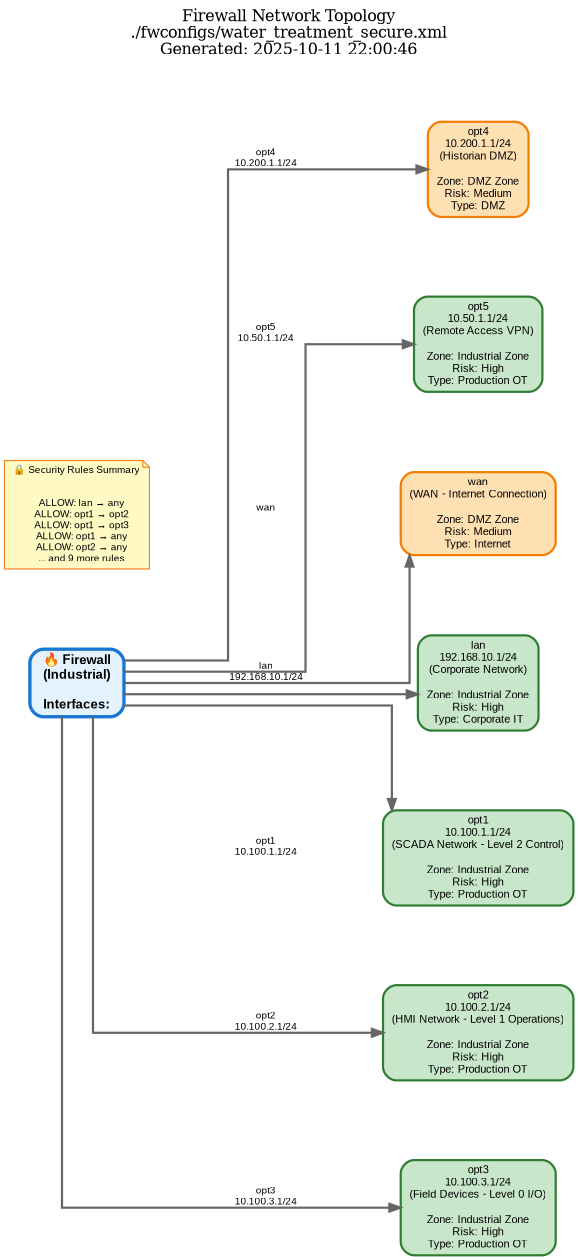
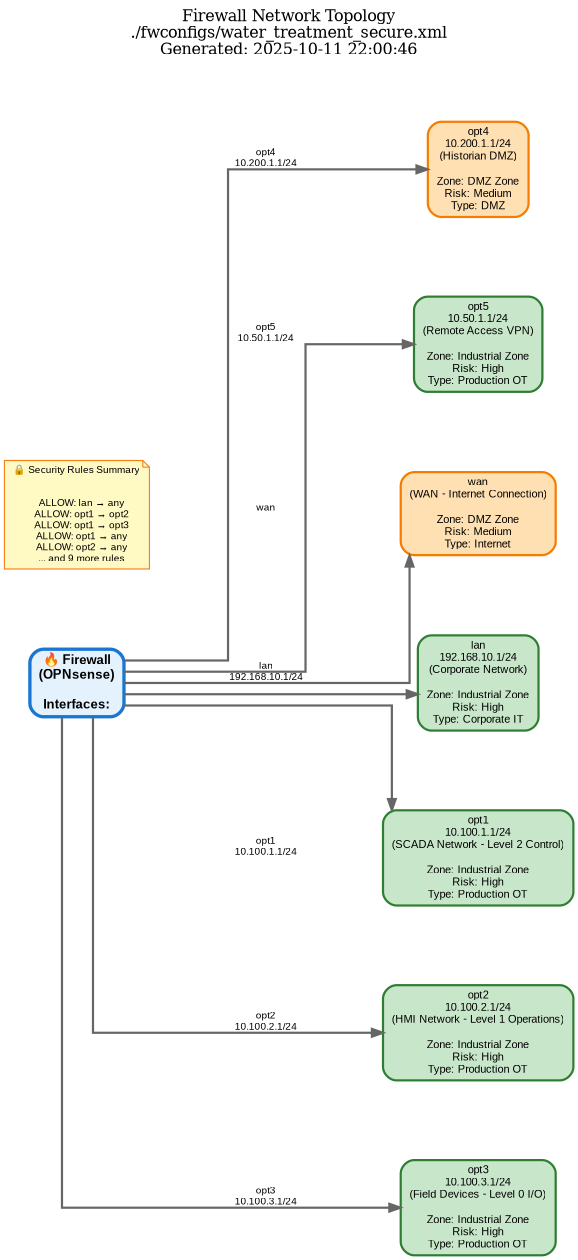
(77, 683) -> (77, 683)
